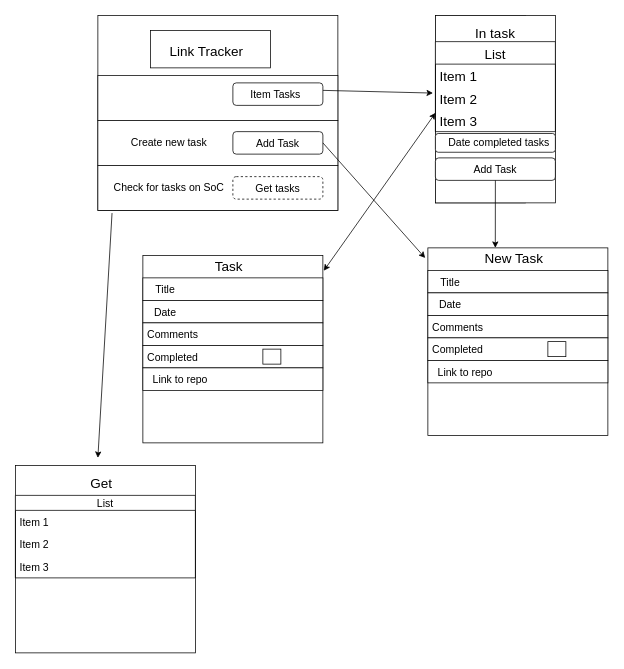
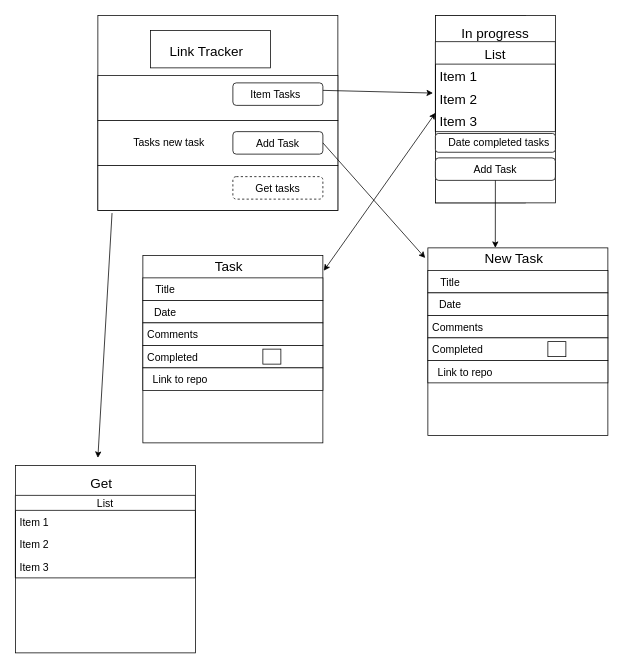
(495, 34) -> (495, 34)
(169, 143) -> (169, 143)
(169, 188) -> none
